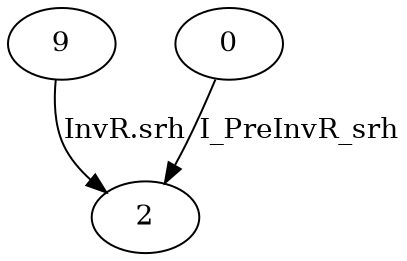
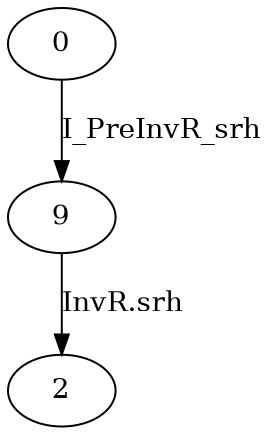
(196, 123) -> (62, 121)
